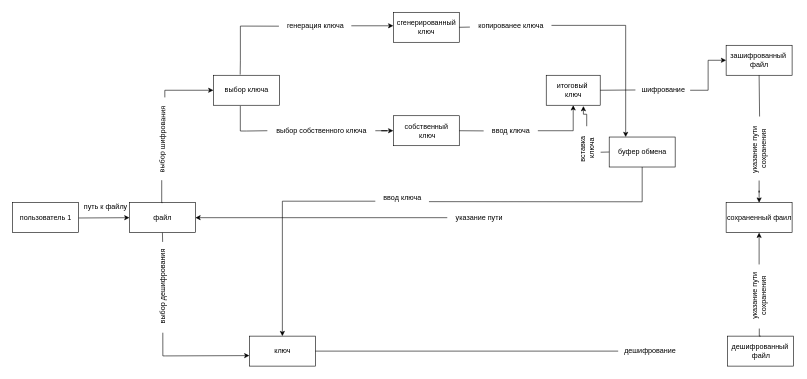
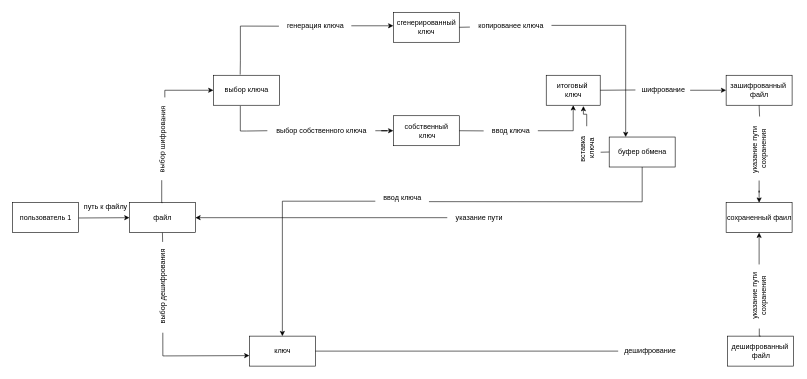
(759, 60) -> (759, 90)
